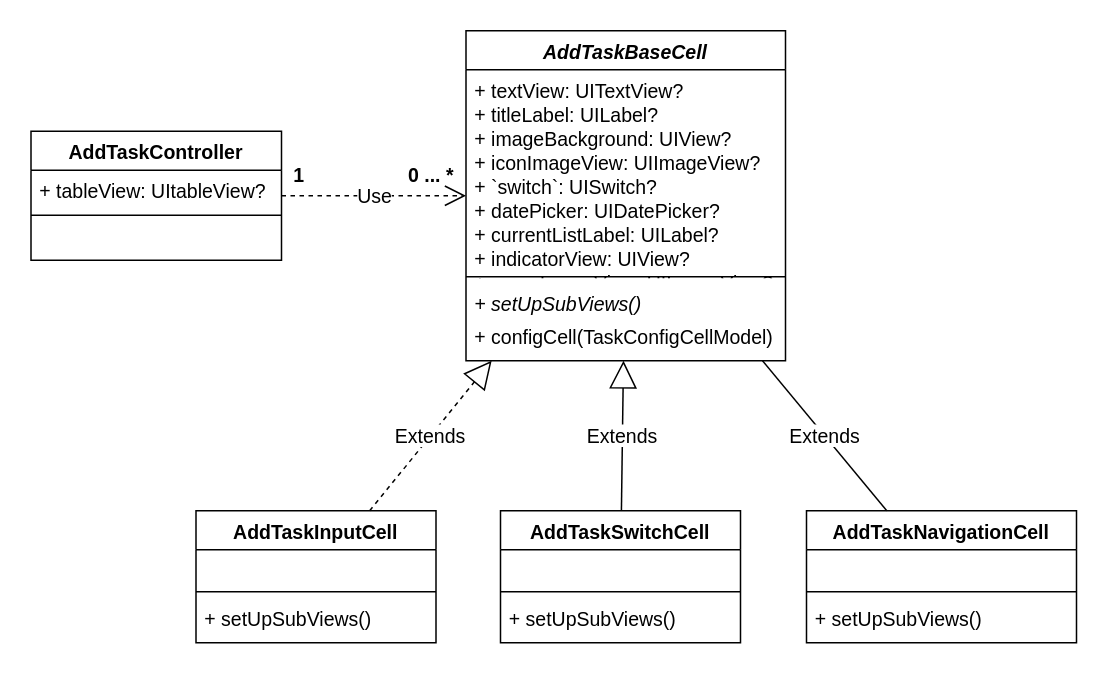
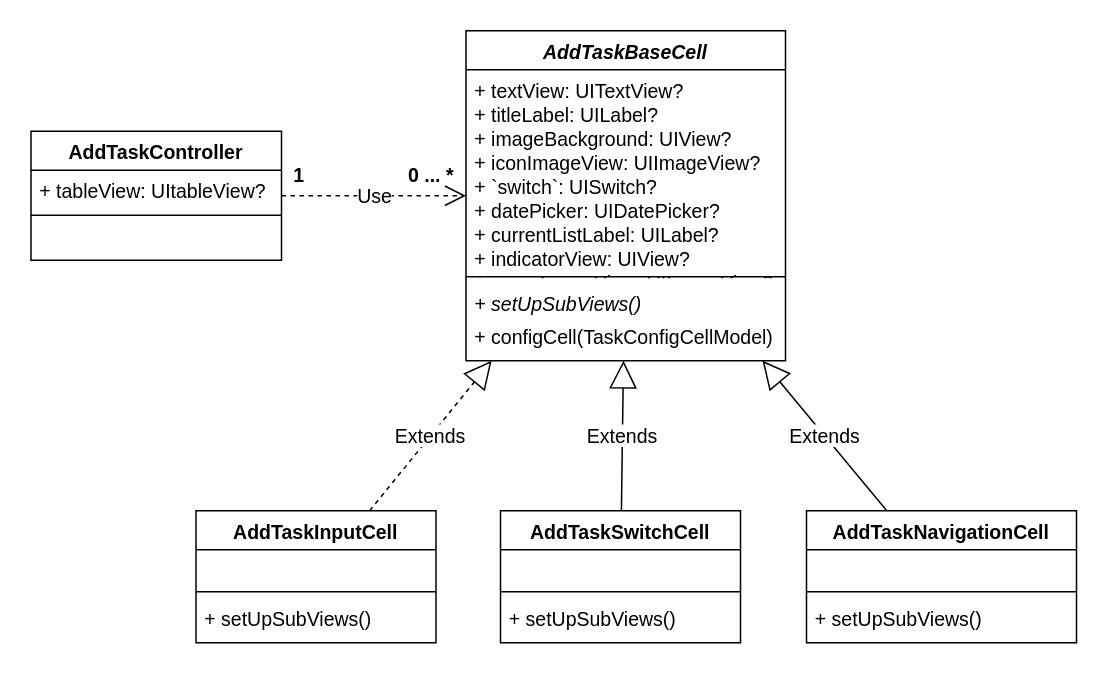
(773, 374) -> (780, 382)
